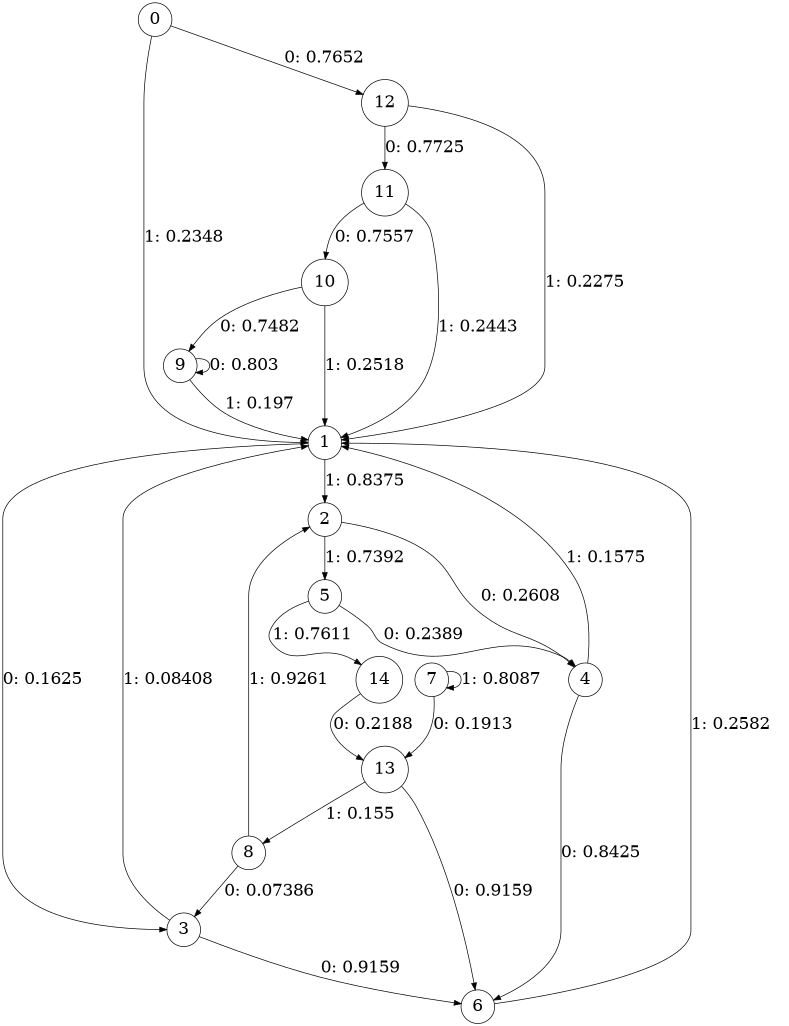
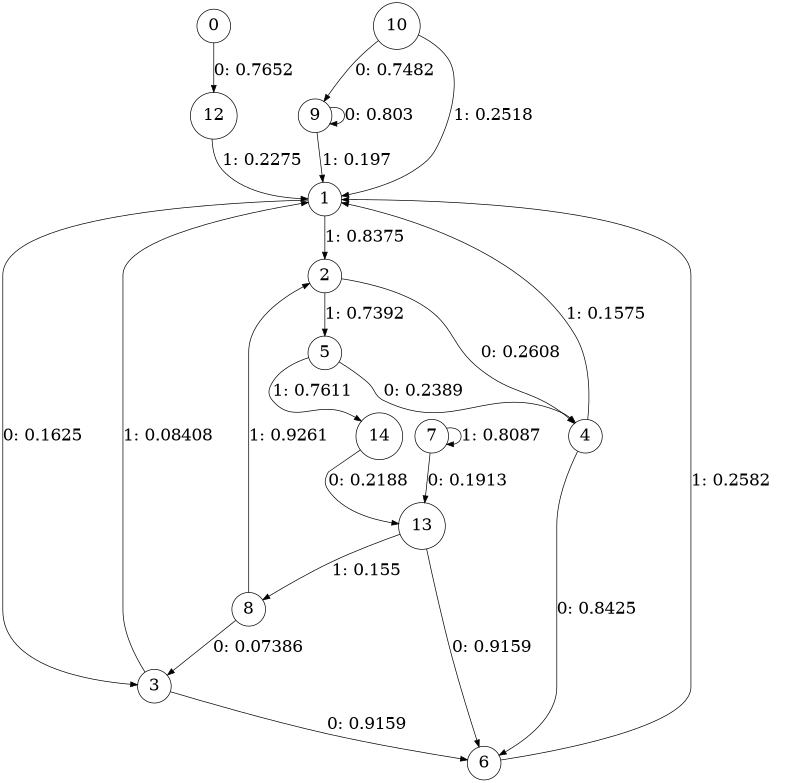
(385, 193) -> none
(144, 297) -> none
